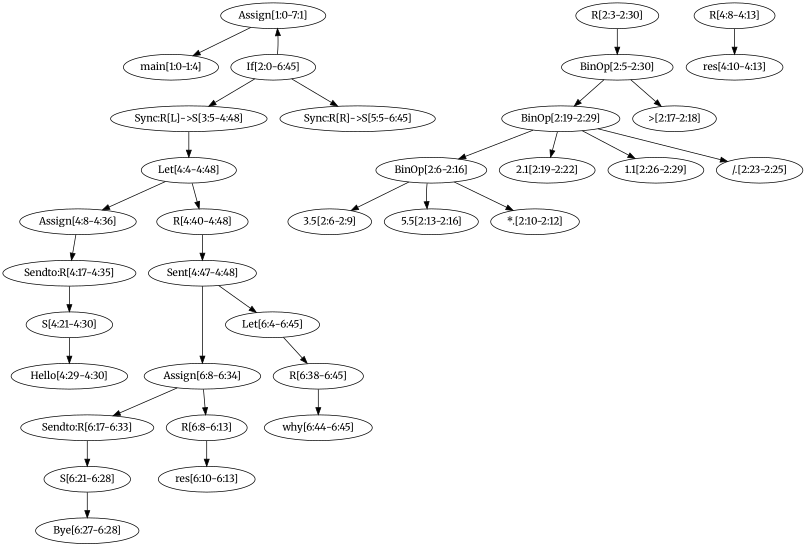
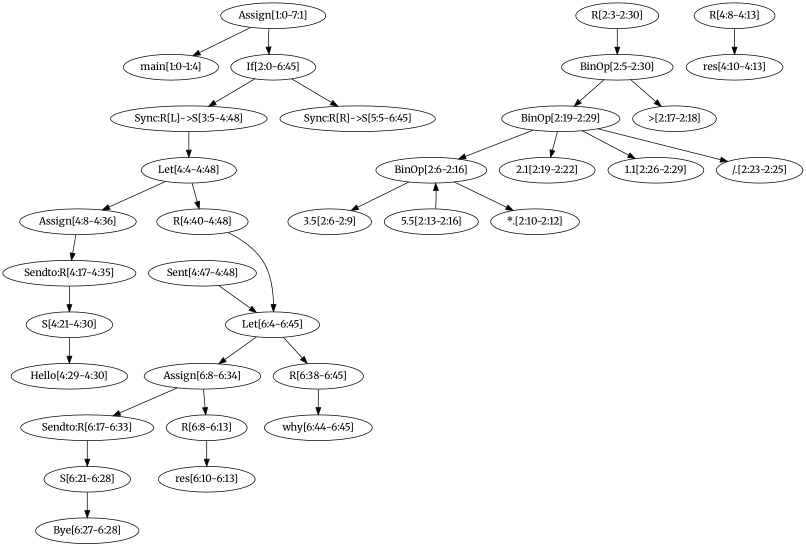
(278, 45) -> (268, 38)
(427, 192) -> (436, 200)
(202, 244) -> (263, 261)
(202, 321) -> (241, 348)
